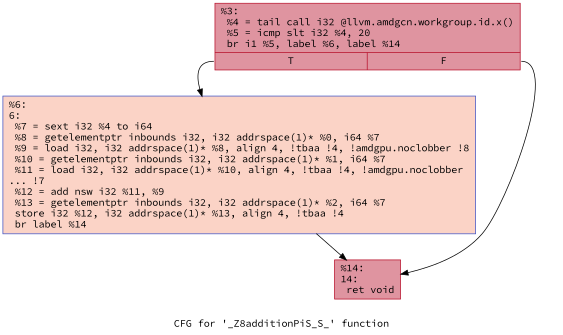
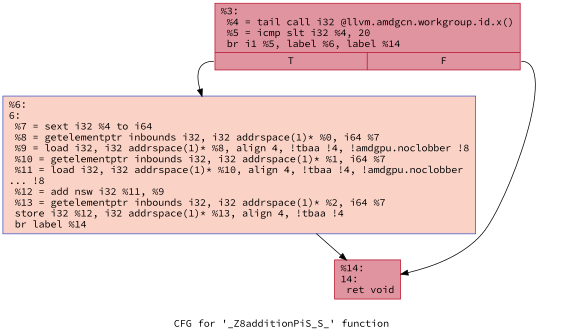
(27, 181) -> (27, 181)
